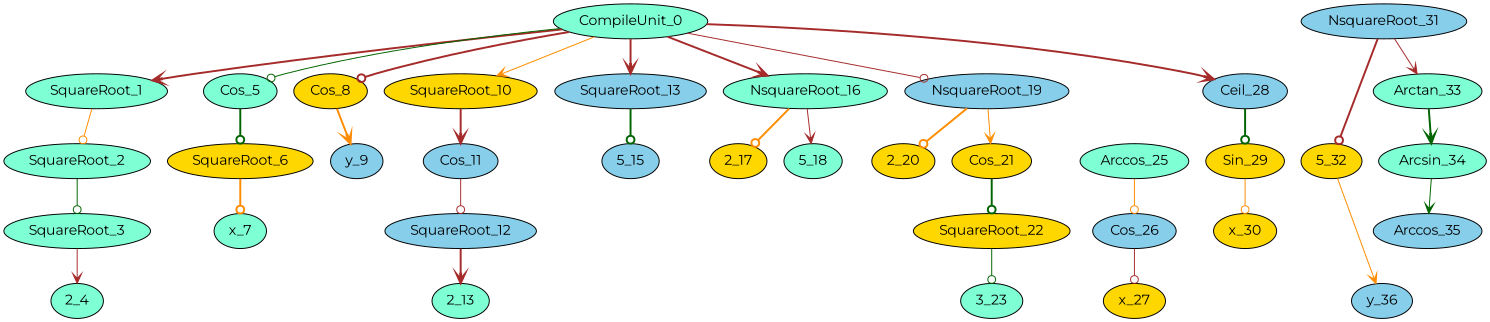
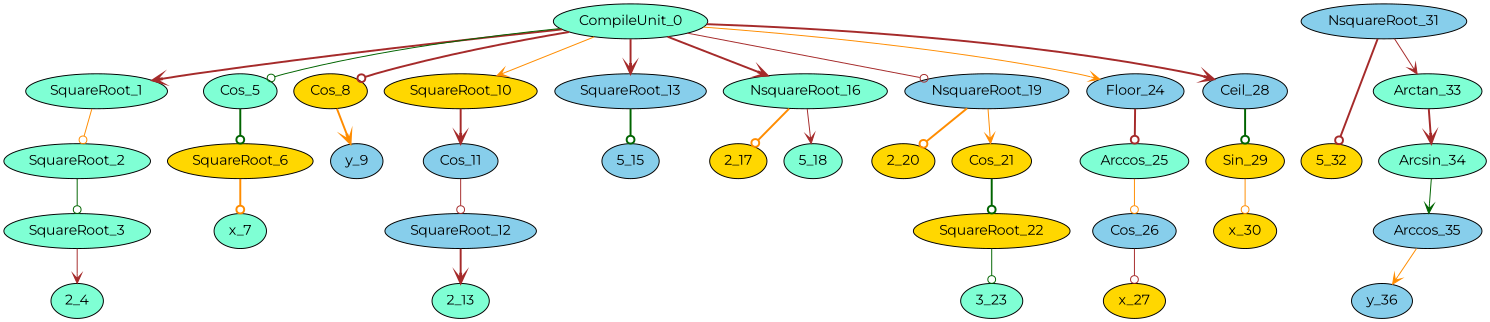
none -> (1135, 91)
(1430, 121) -> (1430, 121)
(1355, 226) -> (1407, 262)
